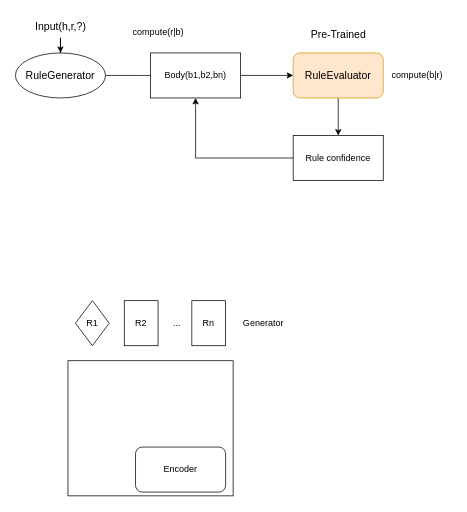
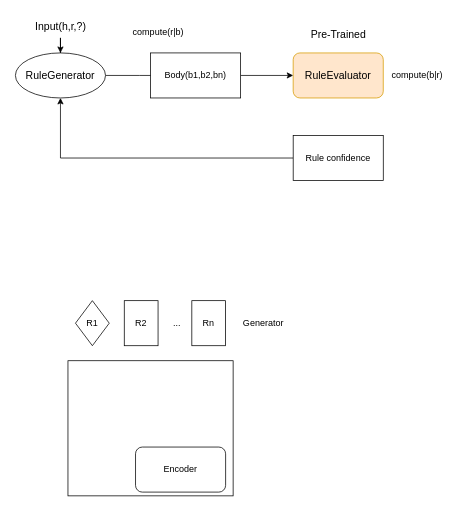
(338, 114) -> none
(195, 132) -> (60, 132)
